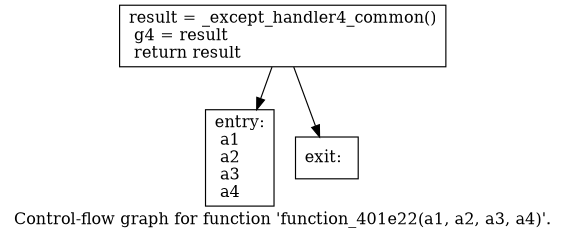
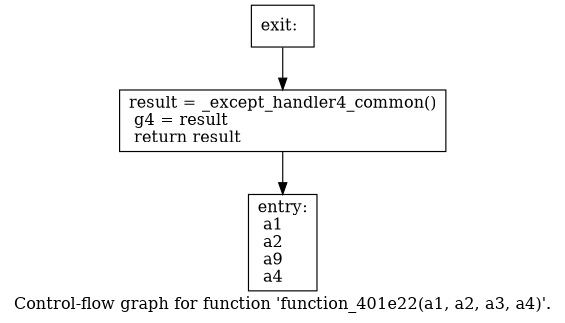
(305, 96) -> (283, 63)
(228, 175) -> (271, 260)
